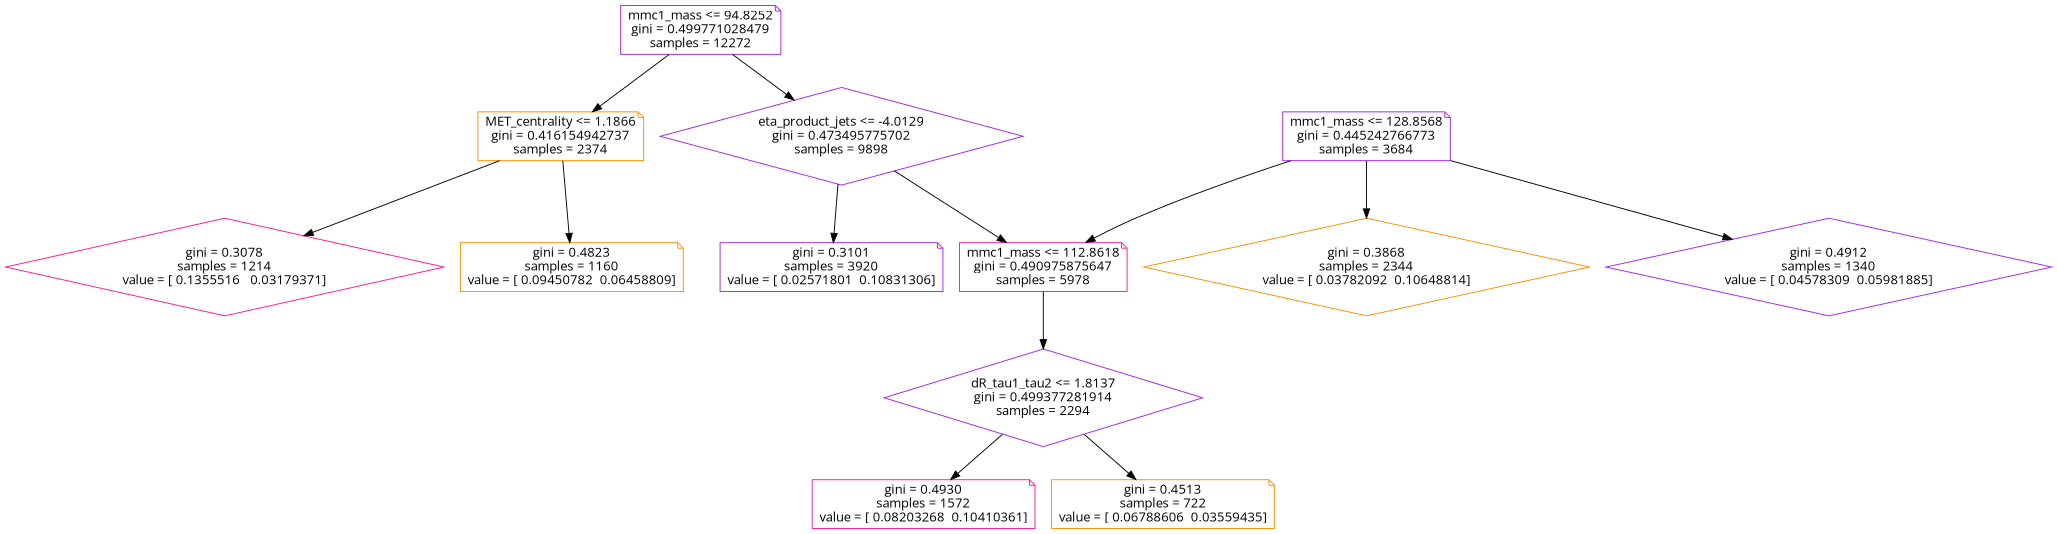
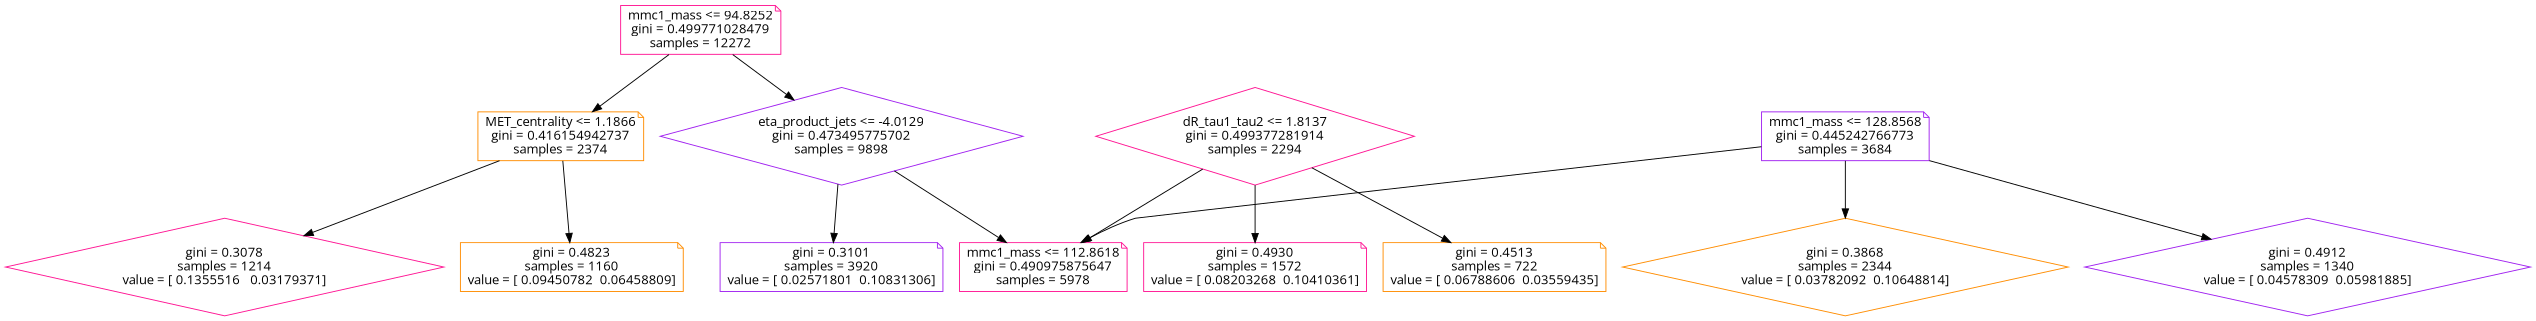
(701, 30) -> (701, 30)
(1043, 316) -> (1146, 203)
(1043, 398) -> (1255, 136)
